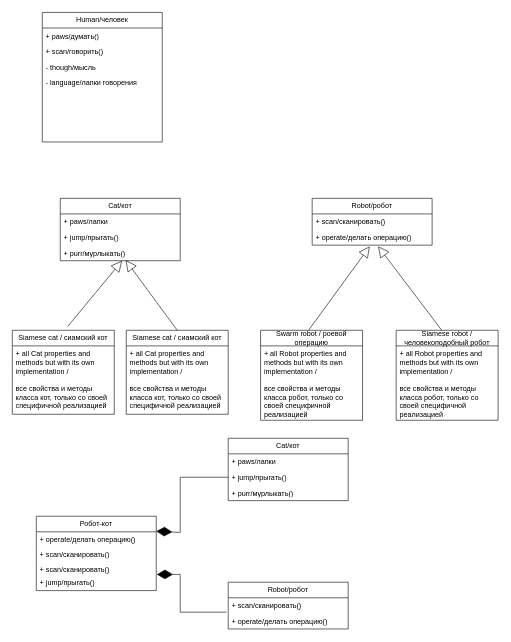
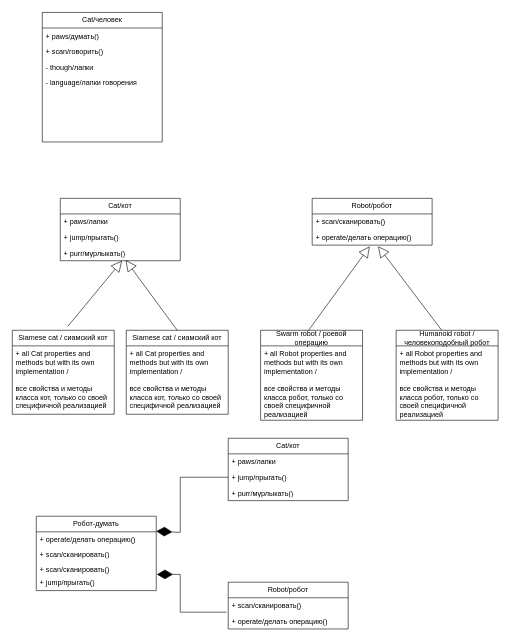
(102, 20) -> (102, 20)
(73, 68) -> (73, 68)
(447, 338) -> (447, 338)
(96, 524) -> (96, 524)
